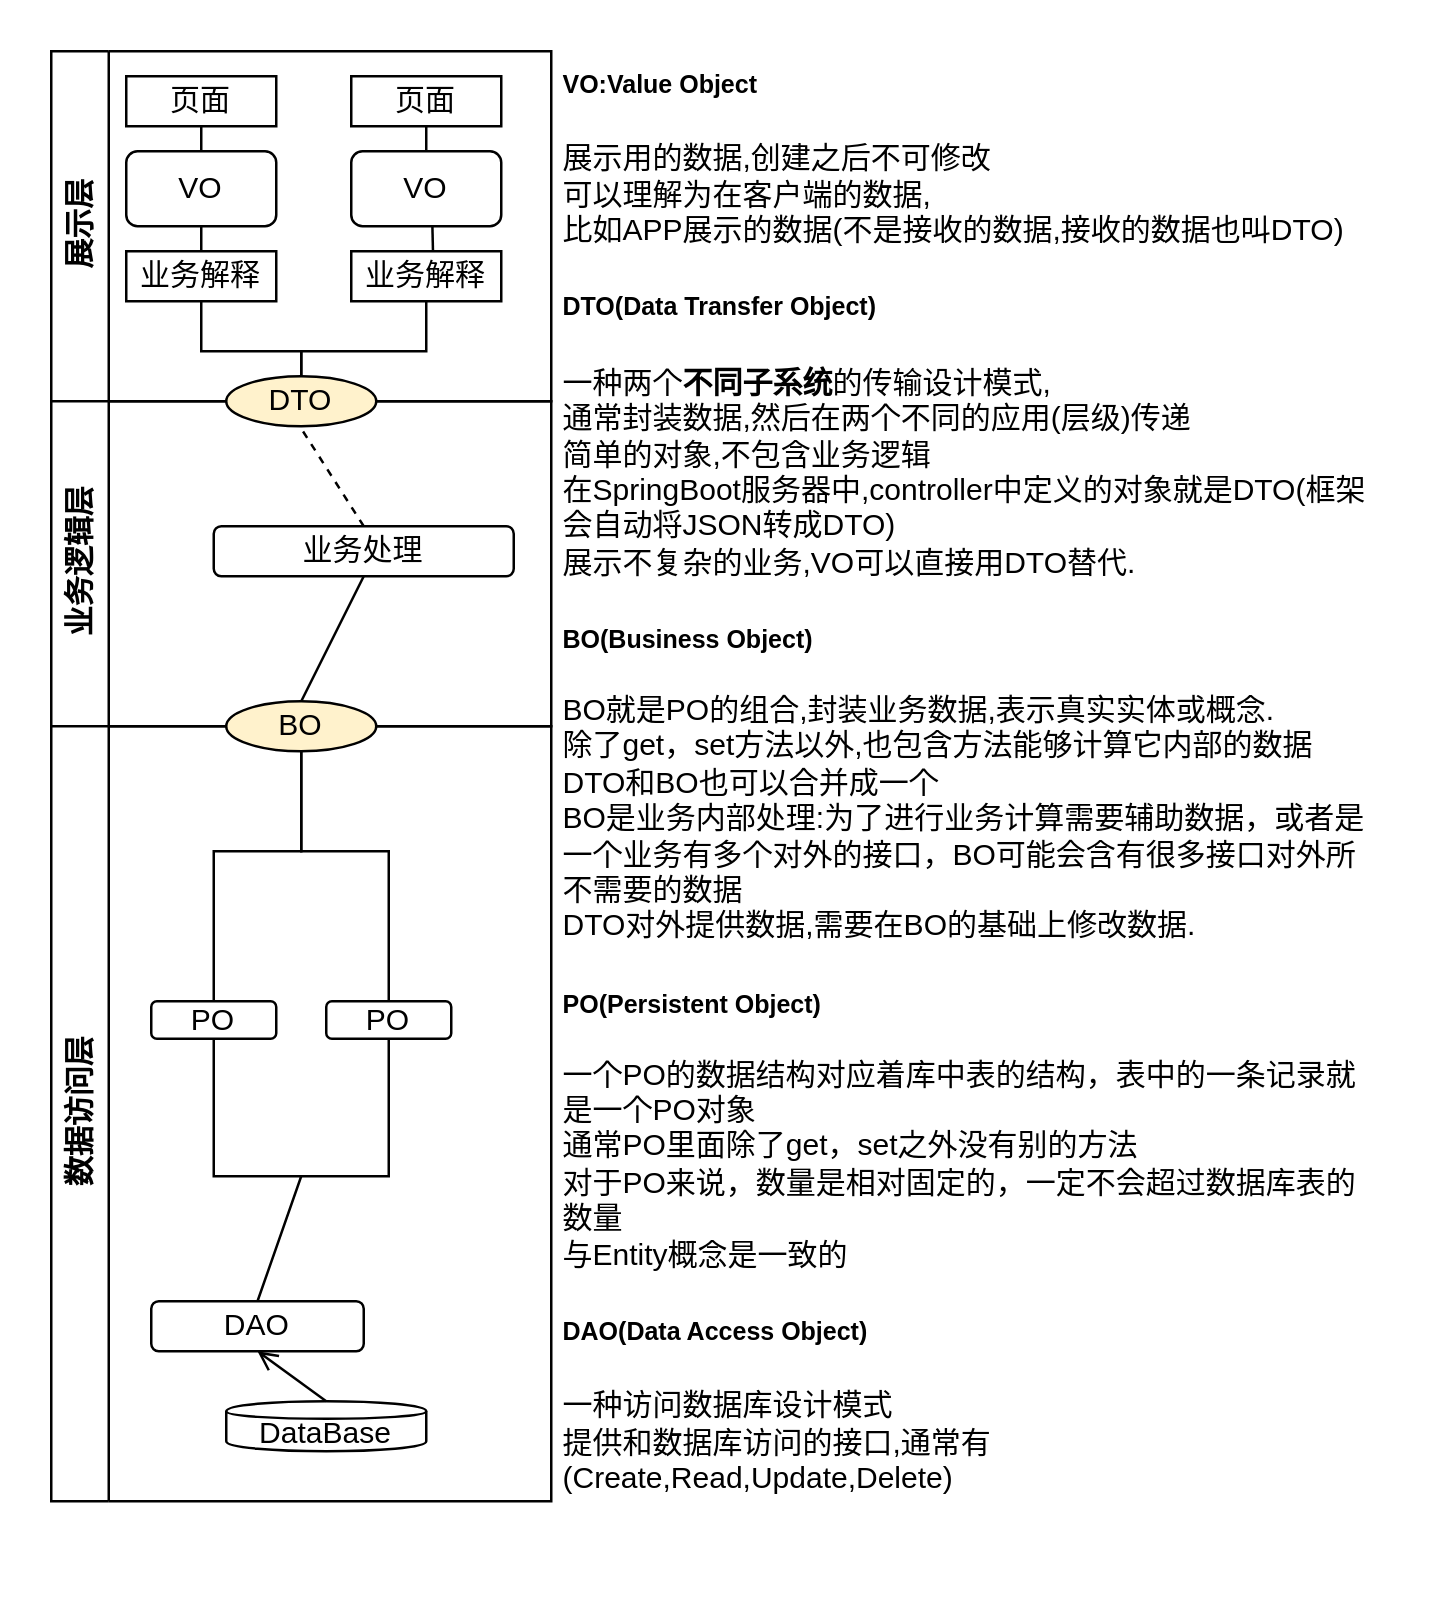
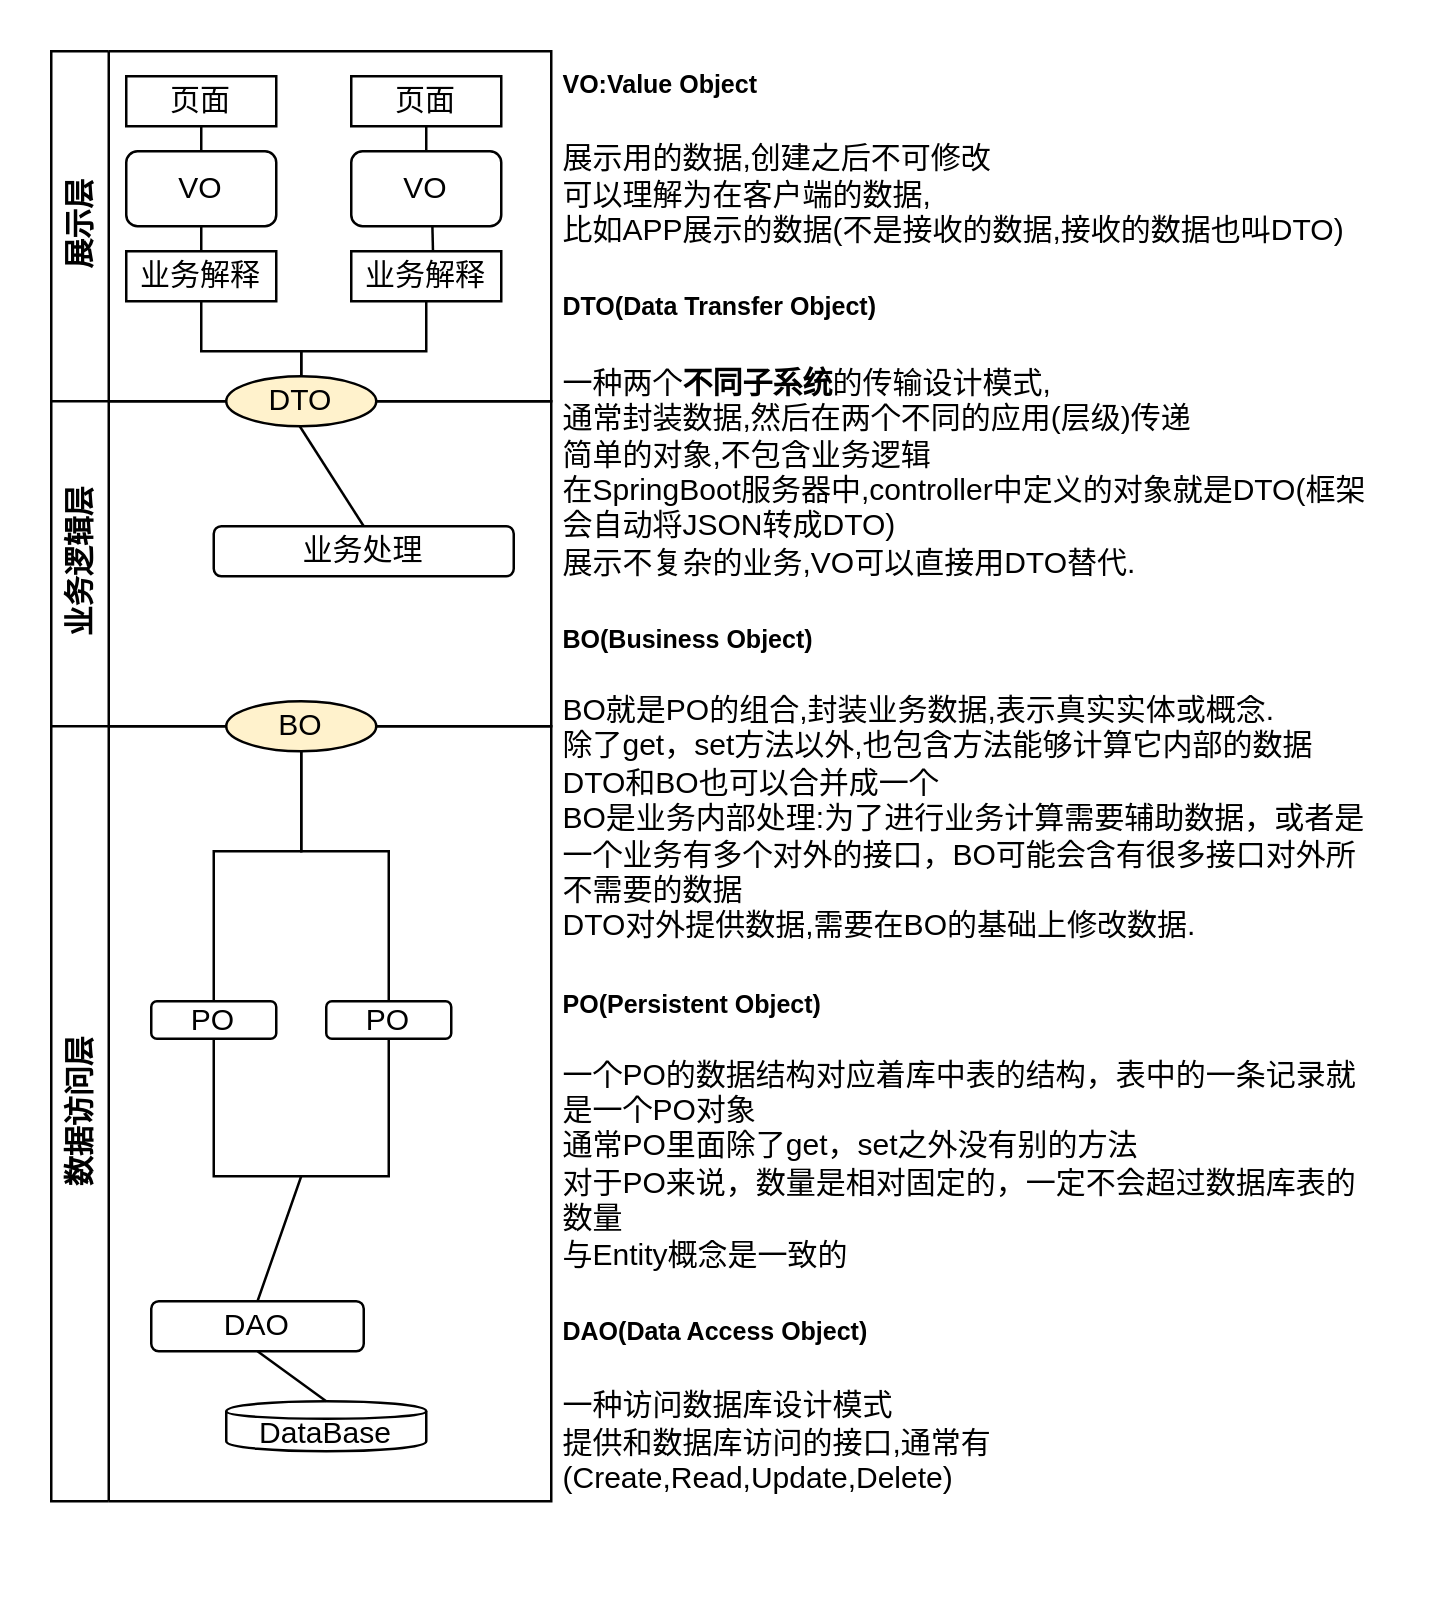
(330, 474) -> (330, 474)
(333, 638) -> none
(264, 1356) -> (262, 1355)
